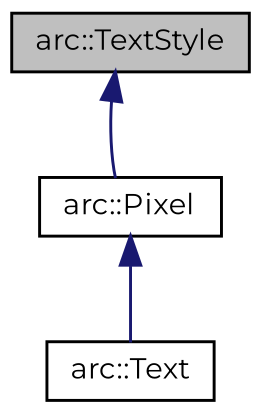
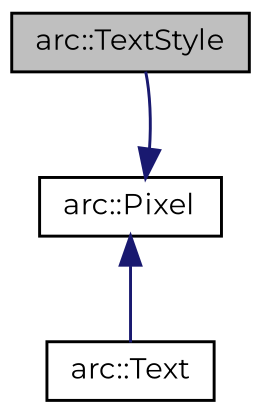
(111, 140) -> (150, 110)
